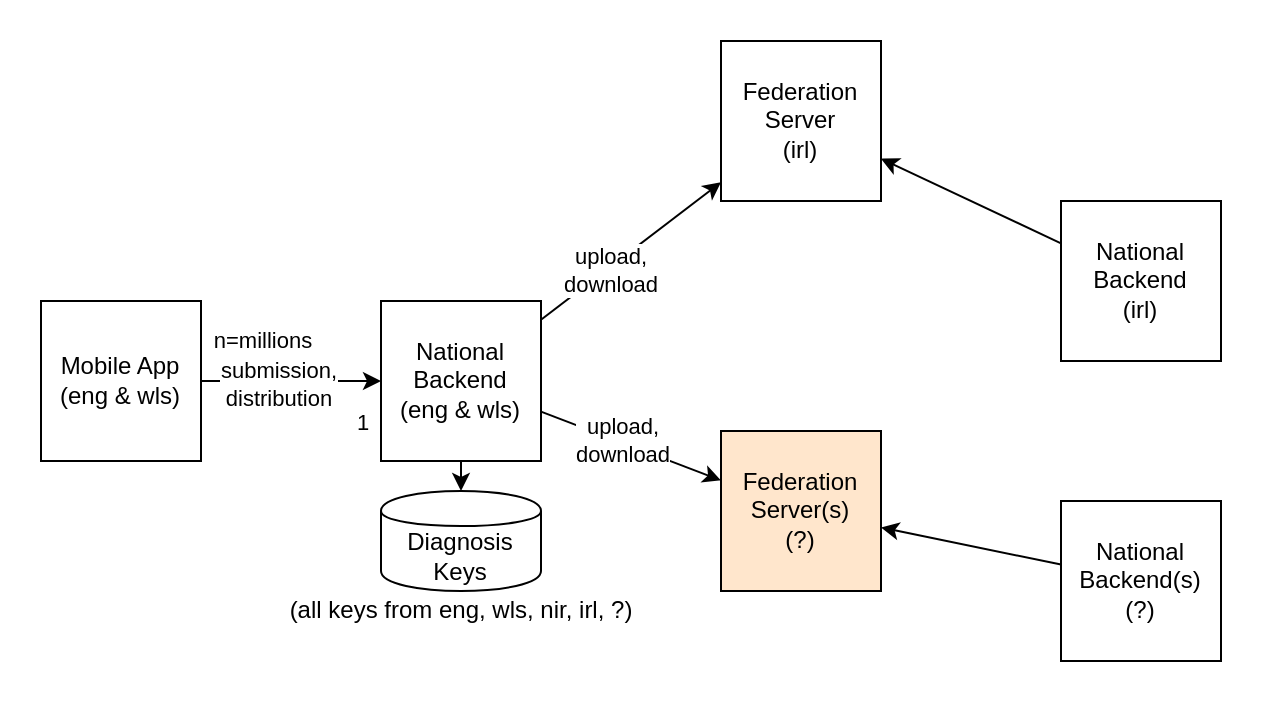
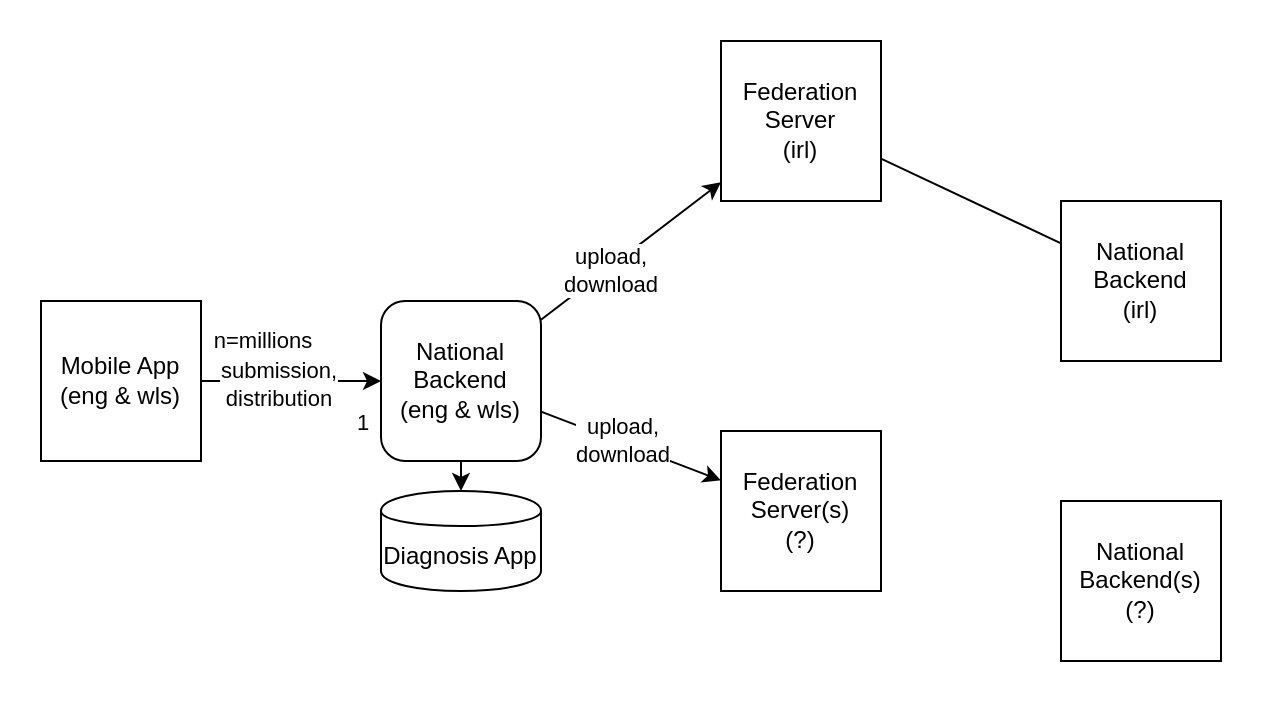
(894, 165) -> (888, 162)
(461, 381) -> (461, 381)
(801, 511) -> (801, 511)
(978, 547) -> none
(461, 557) -> (461, 557)
(461, 611) -> none
